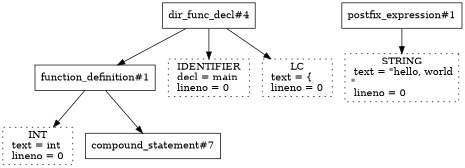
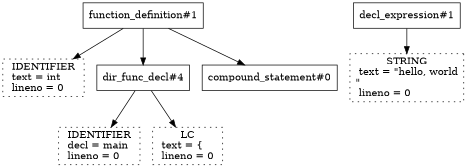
(402, 16) -> (407, 16)
(155, 45) -> (143, 43)
(38, 146) -> (43, 78)
(153, 146) -> (270, 78)
